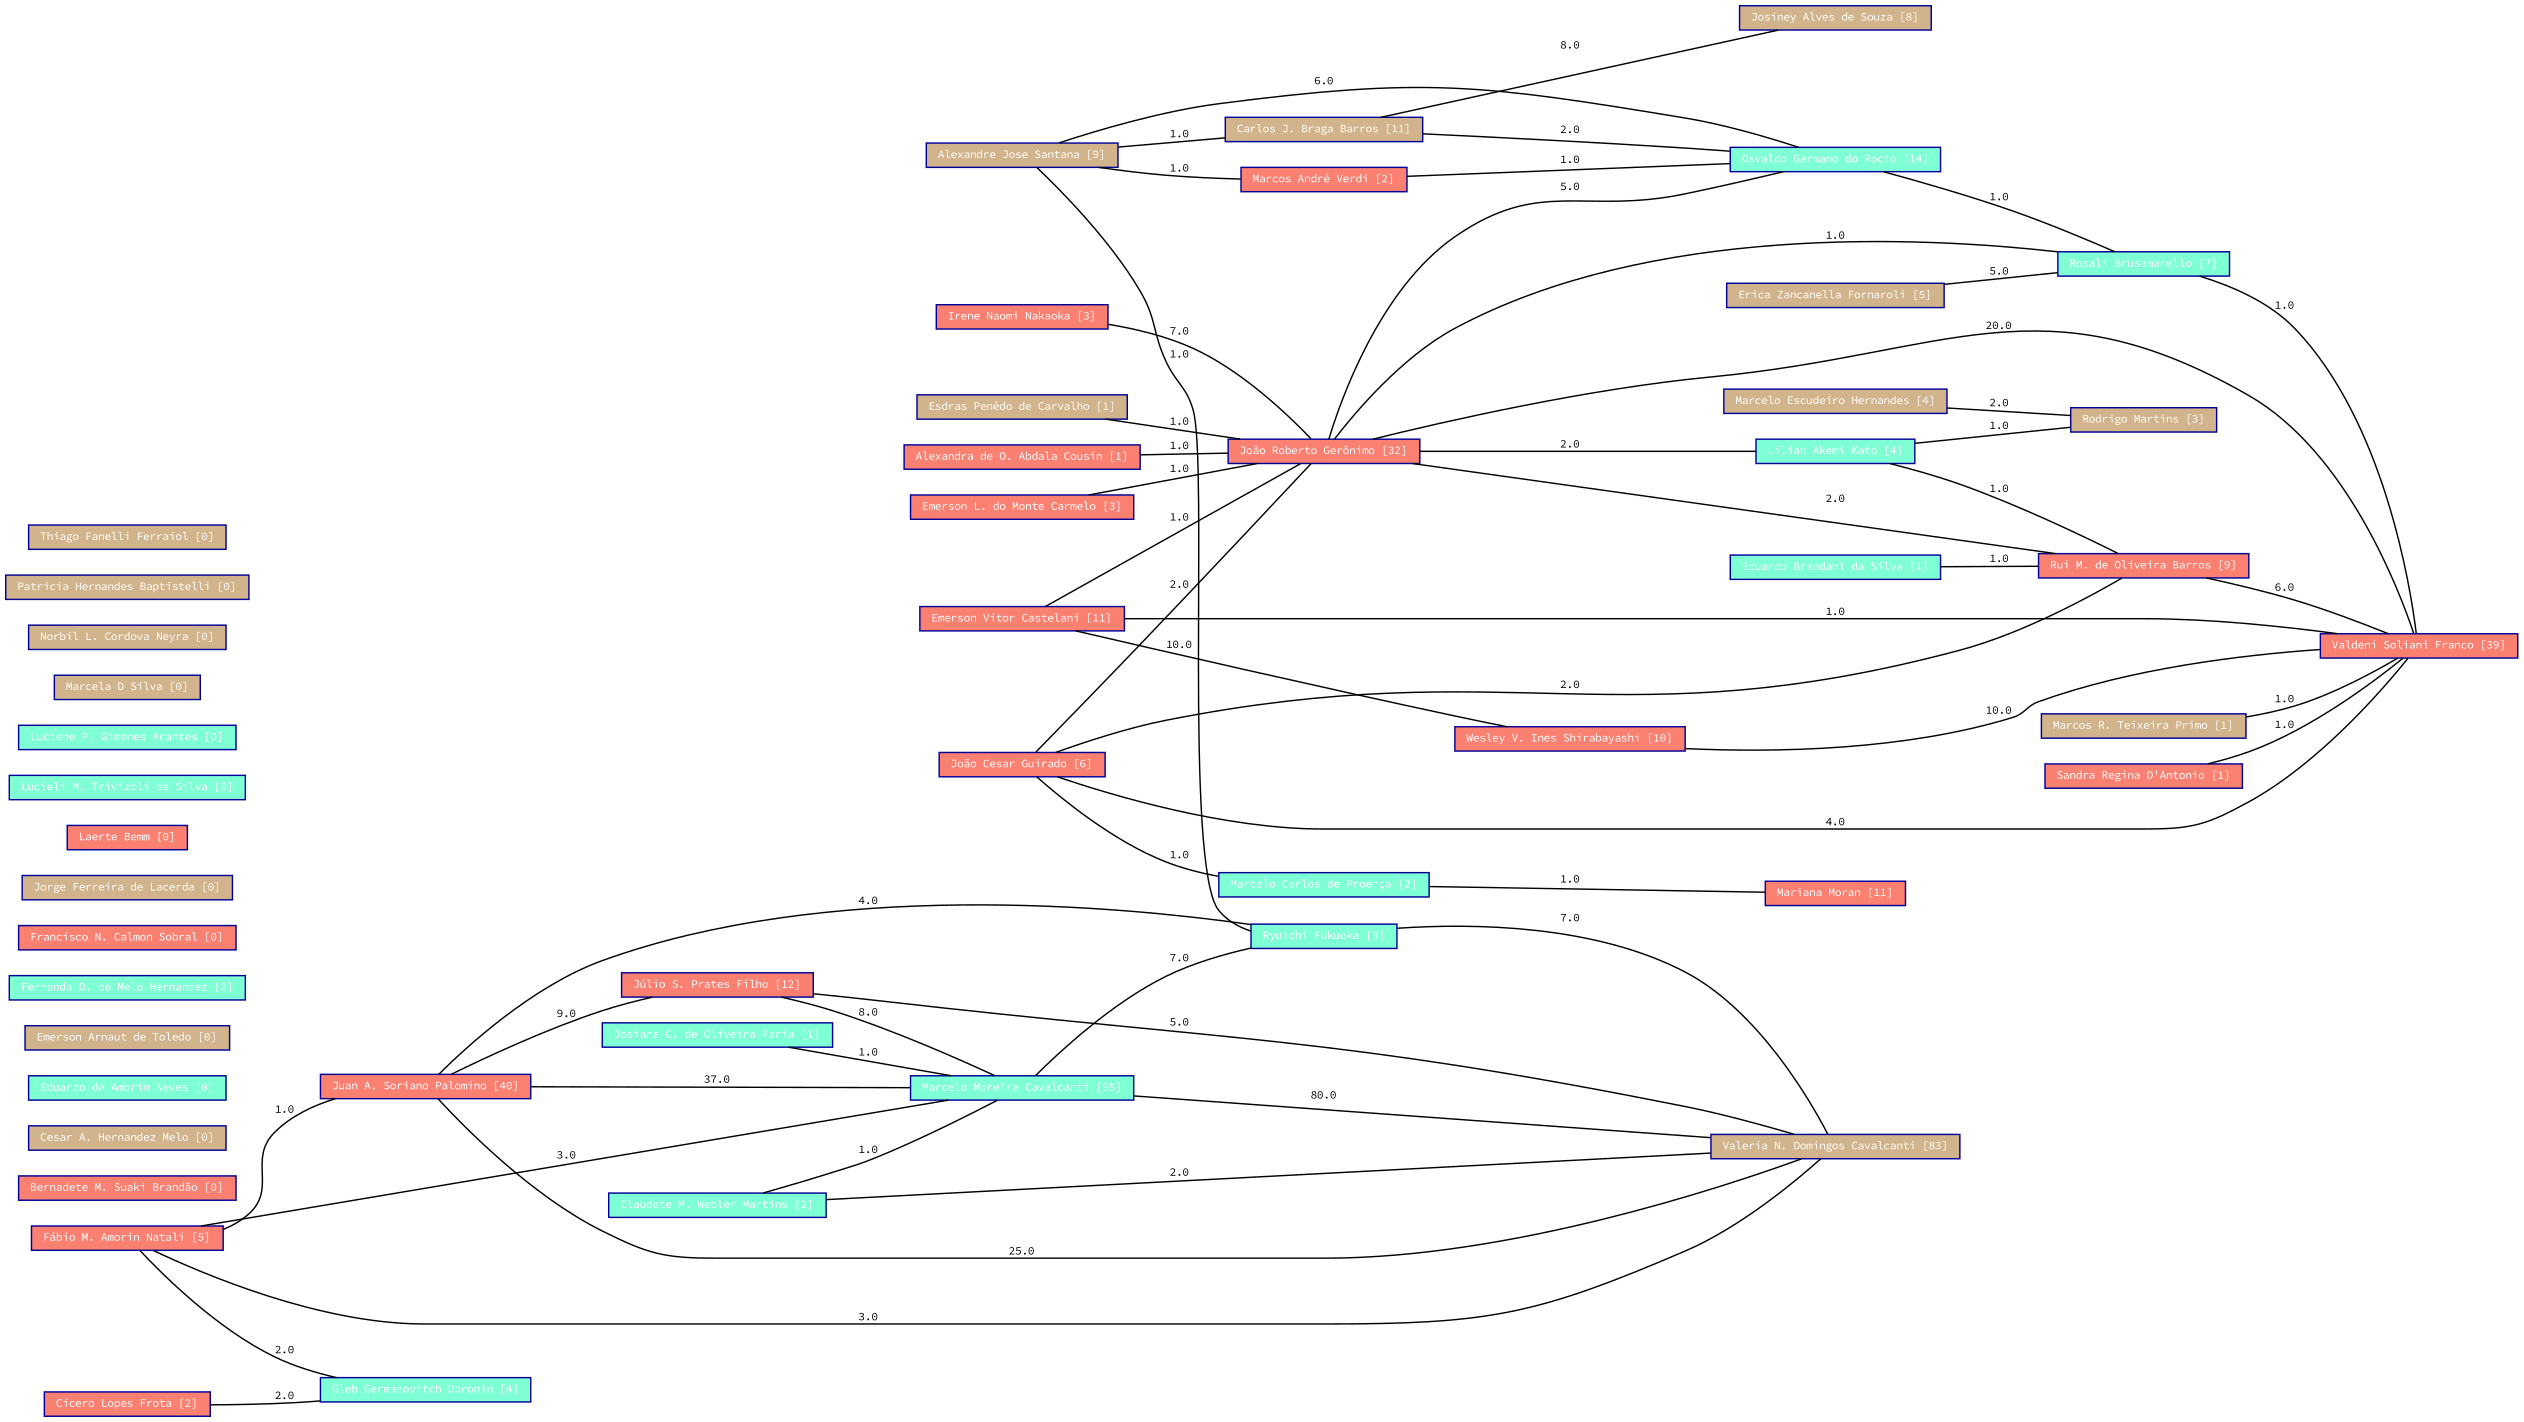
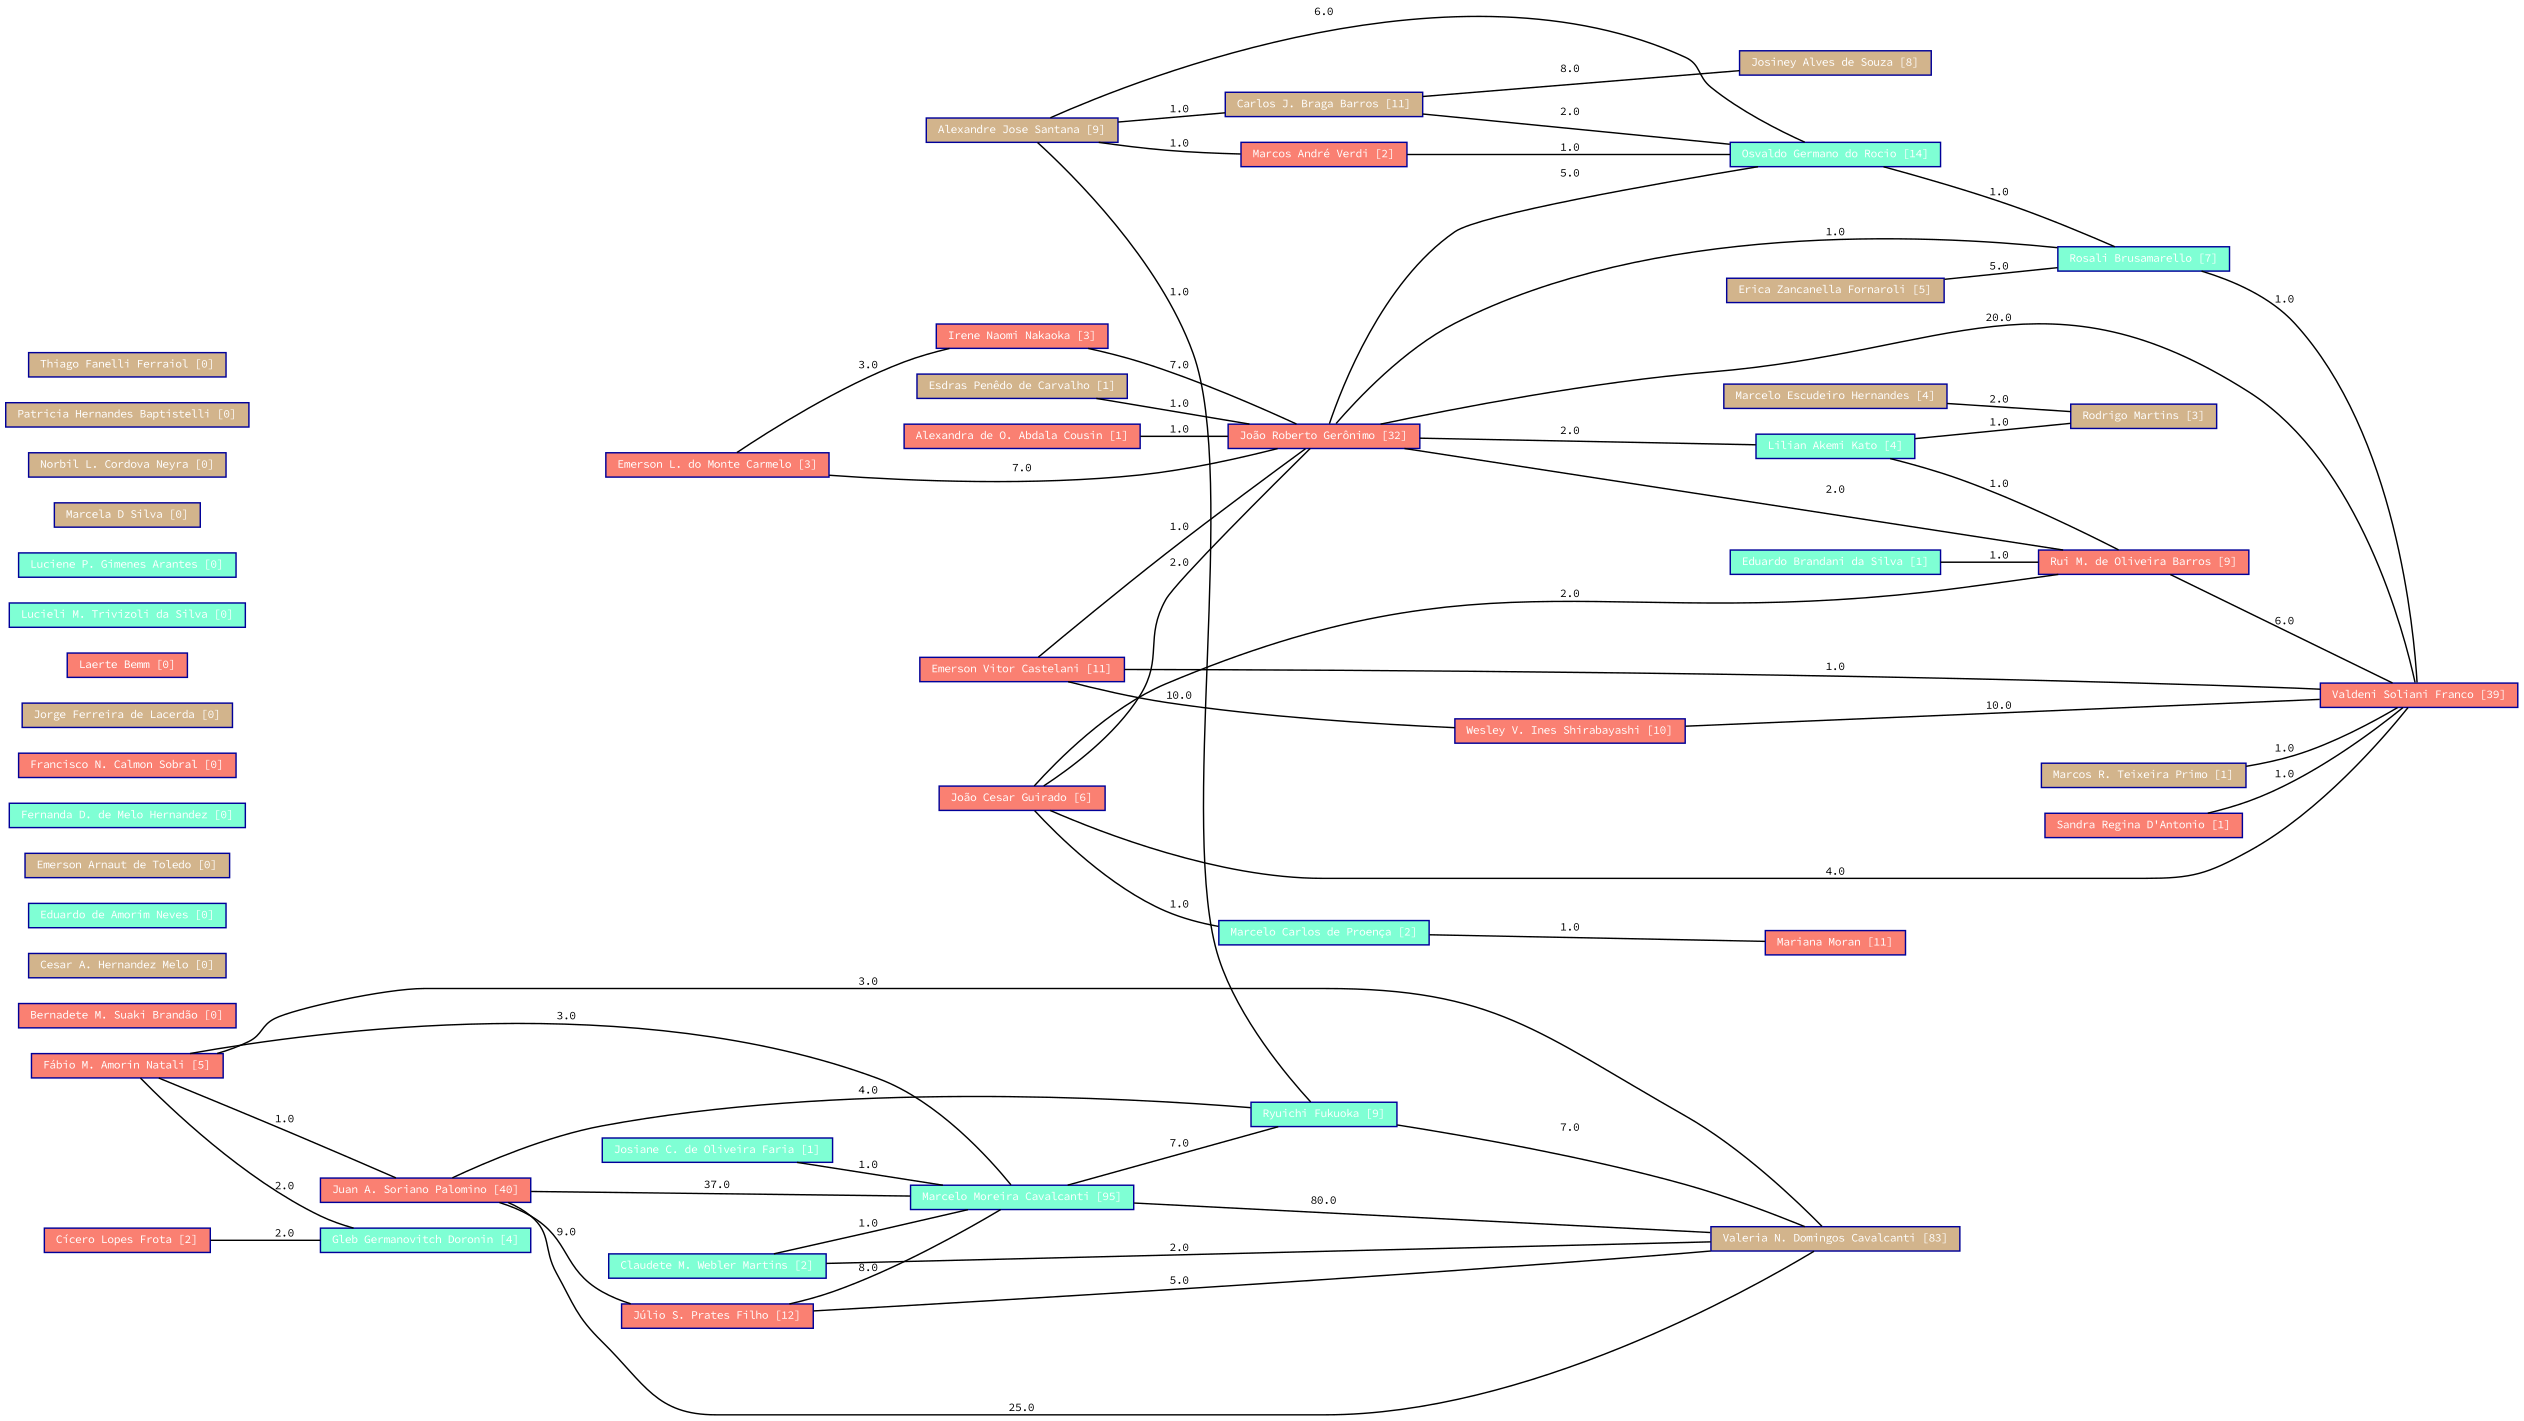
none -> (839, 392)
(1179, 469) -> (1022, 469)
